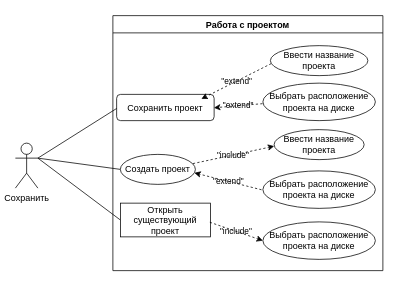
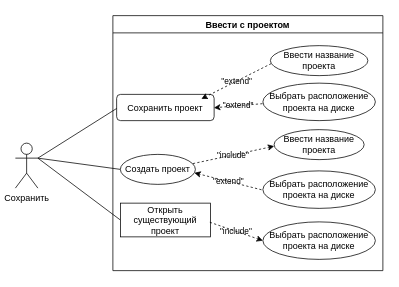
(248, 24) -> (248, 24)
